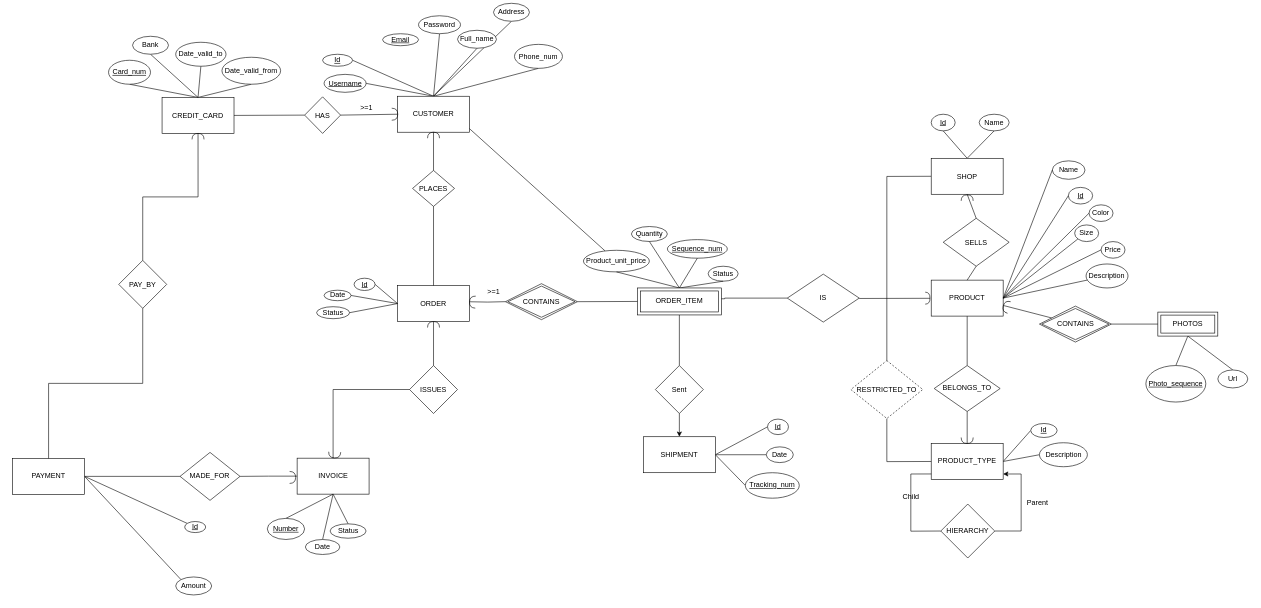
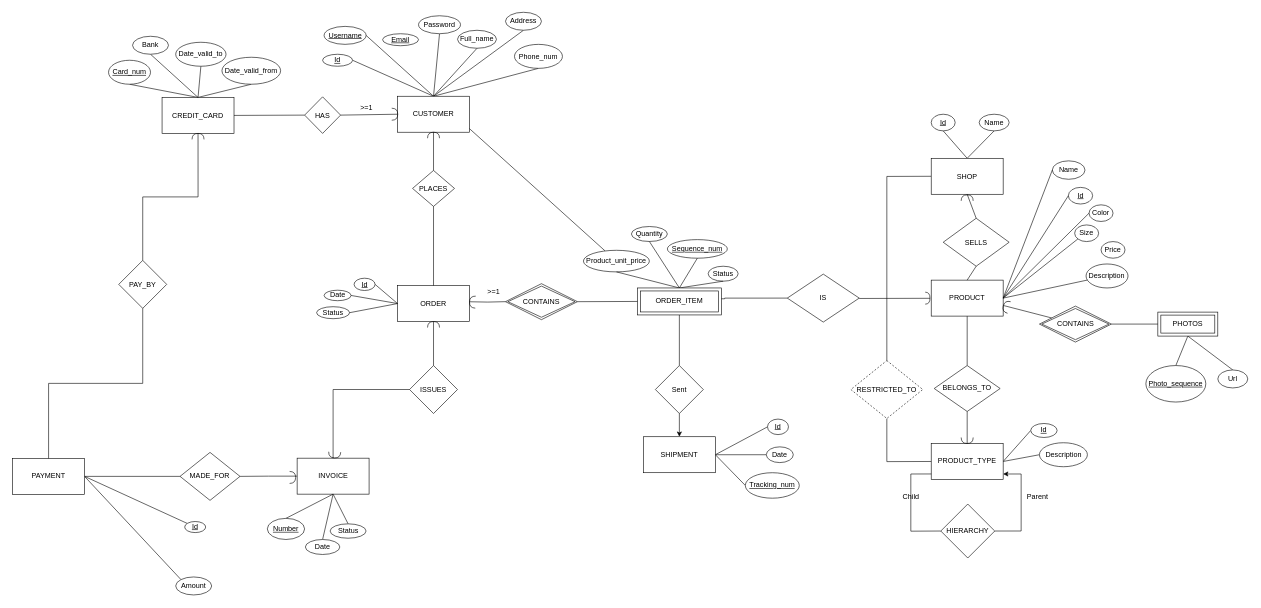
(512, 12) -> (524, 21)
(345, 83) -> (345, 35)
(1056, 273) -> none
(1038, 504) -> (1038, 498)
